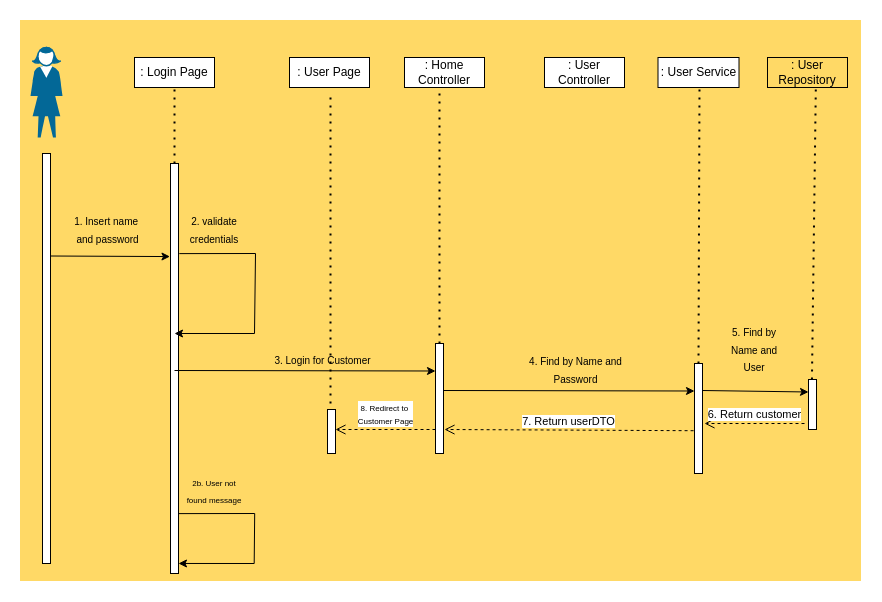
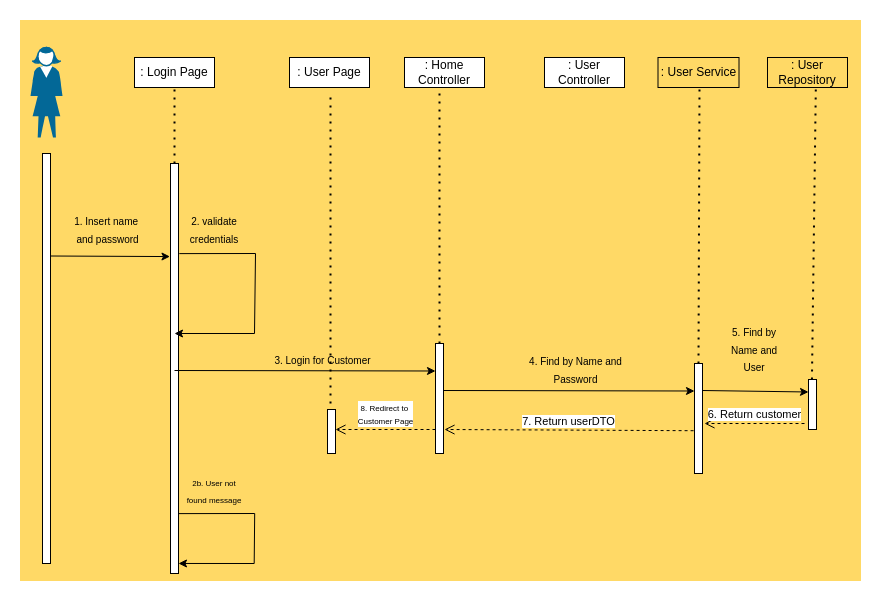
(699, 73) -> (699, 73)
